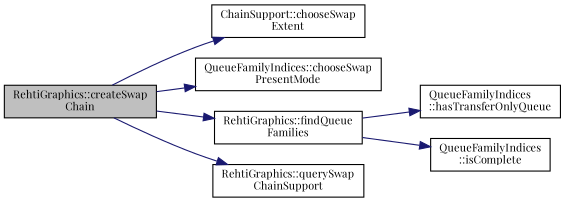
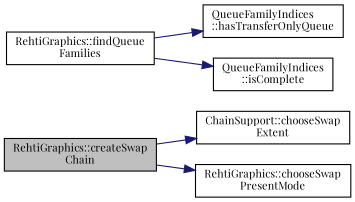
(288, 74) -> (273, 181)
(180, 114) -> none
(288, 181) -> none
